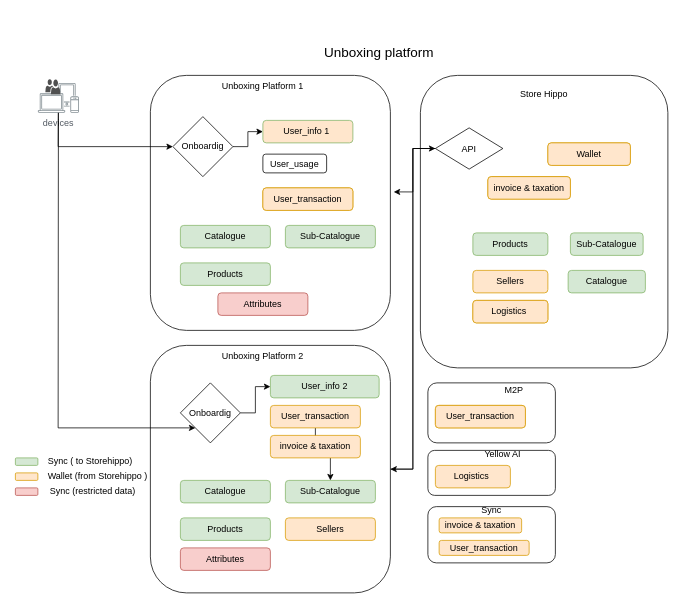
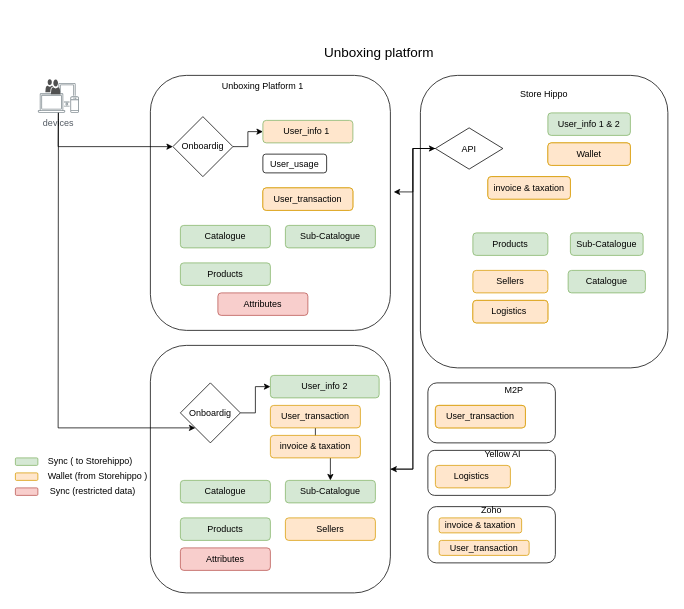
none -> (589, 124)
(263, 357) -> none
(492, 510) -> (492, 510)
